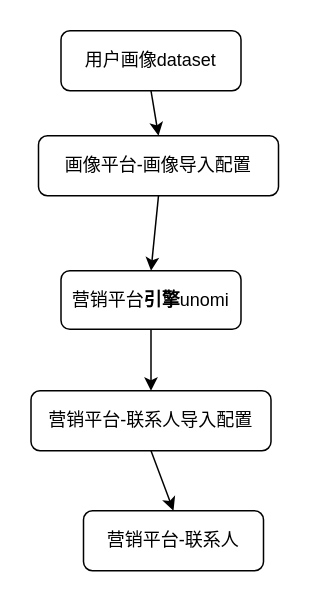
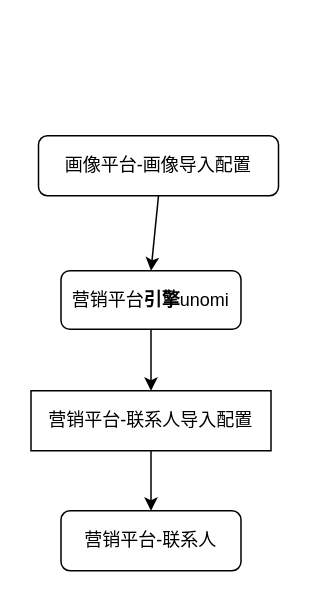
(151, 61) -> none
(154, 109) -> none
(151, 421) -> (151, 421)
(173, 541) -> (151, 541)
